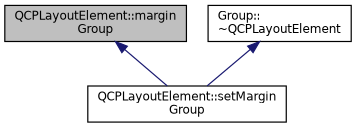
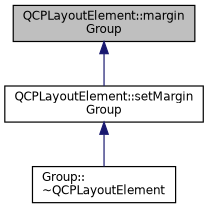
(229, 68) -> (104, 151)
